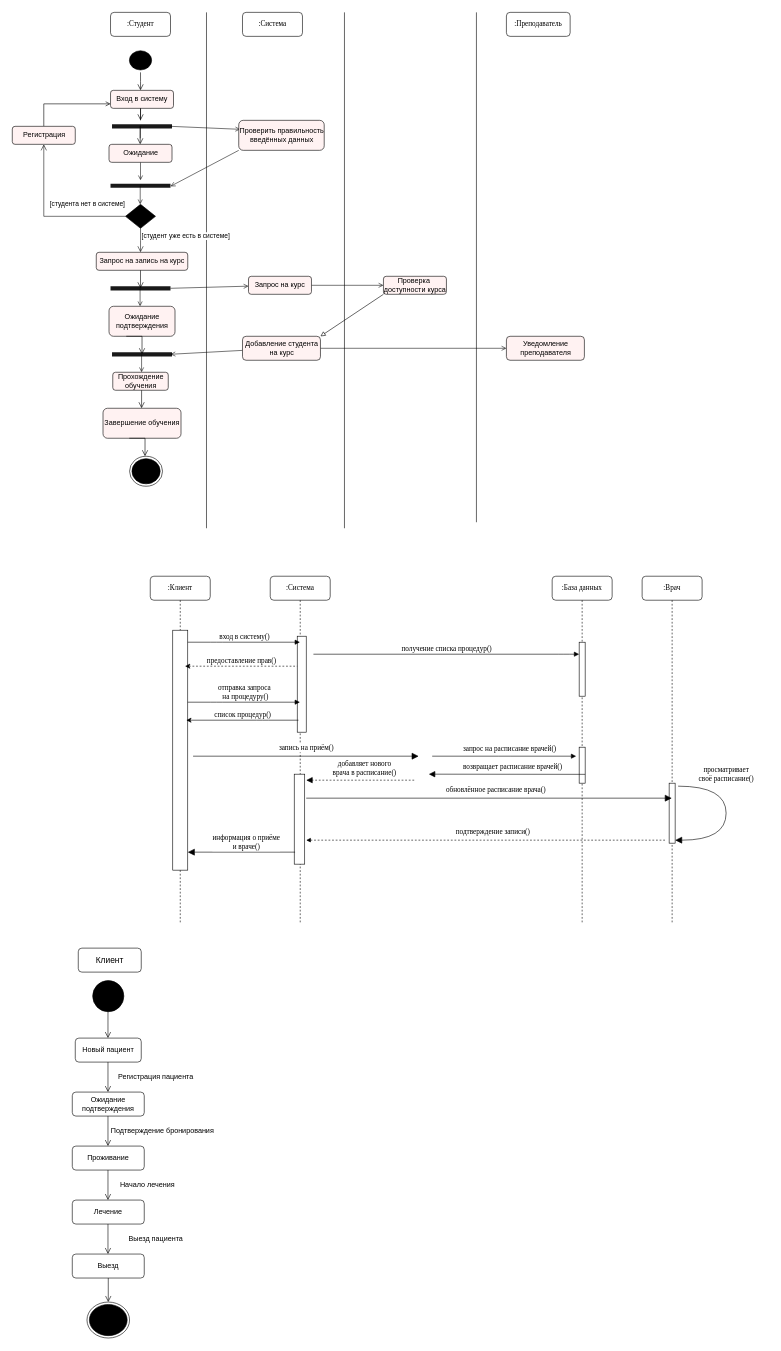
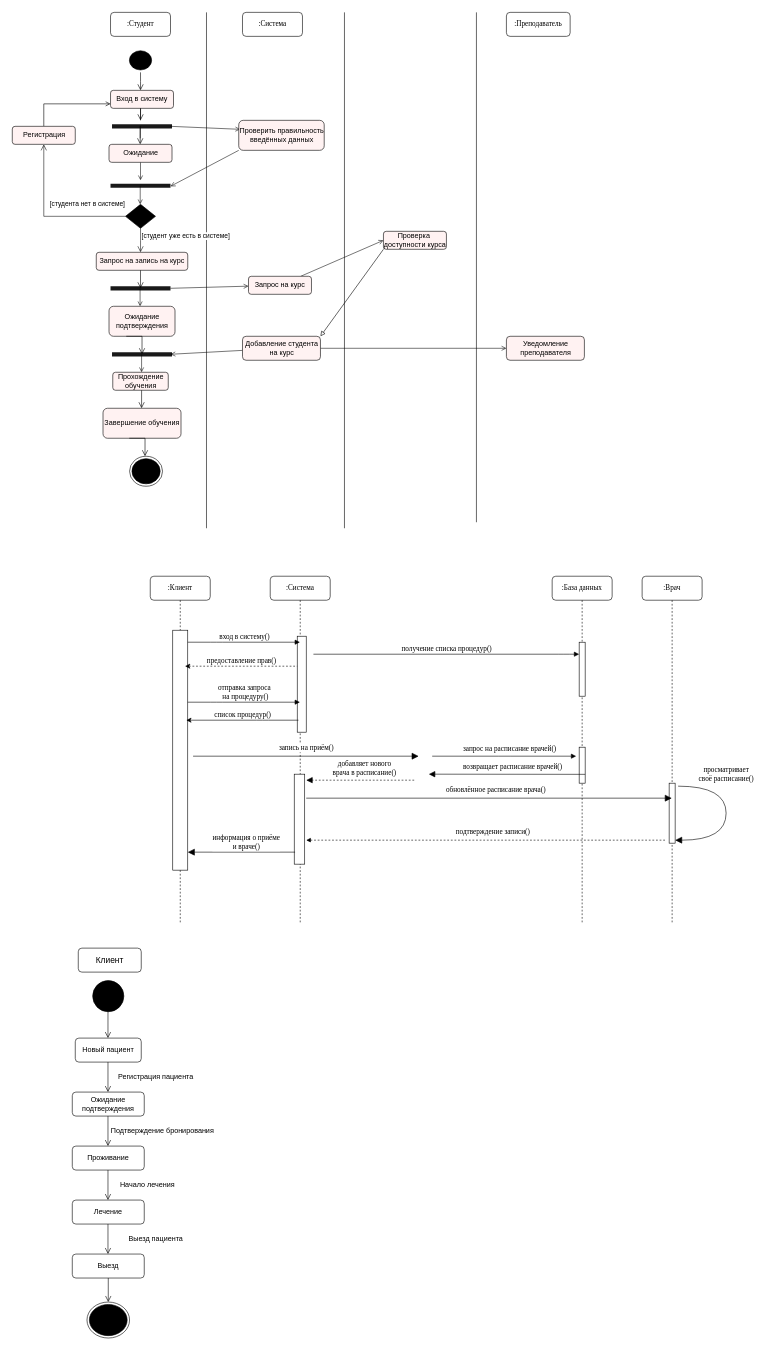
(415, 285) -> (415, 240)
